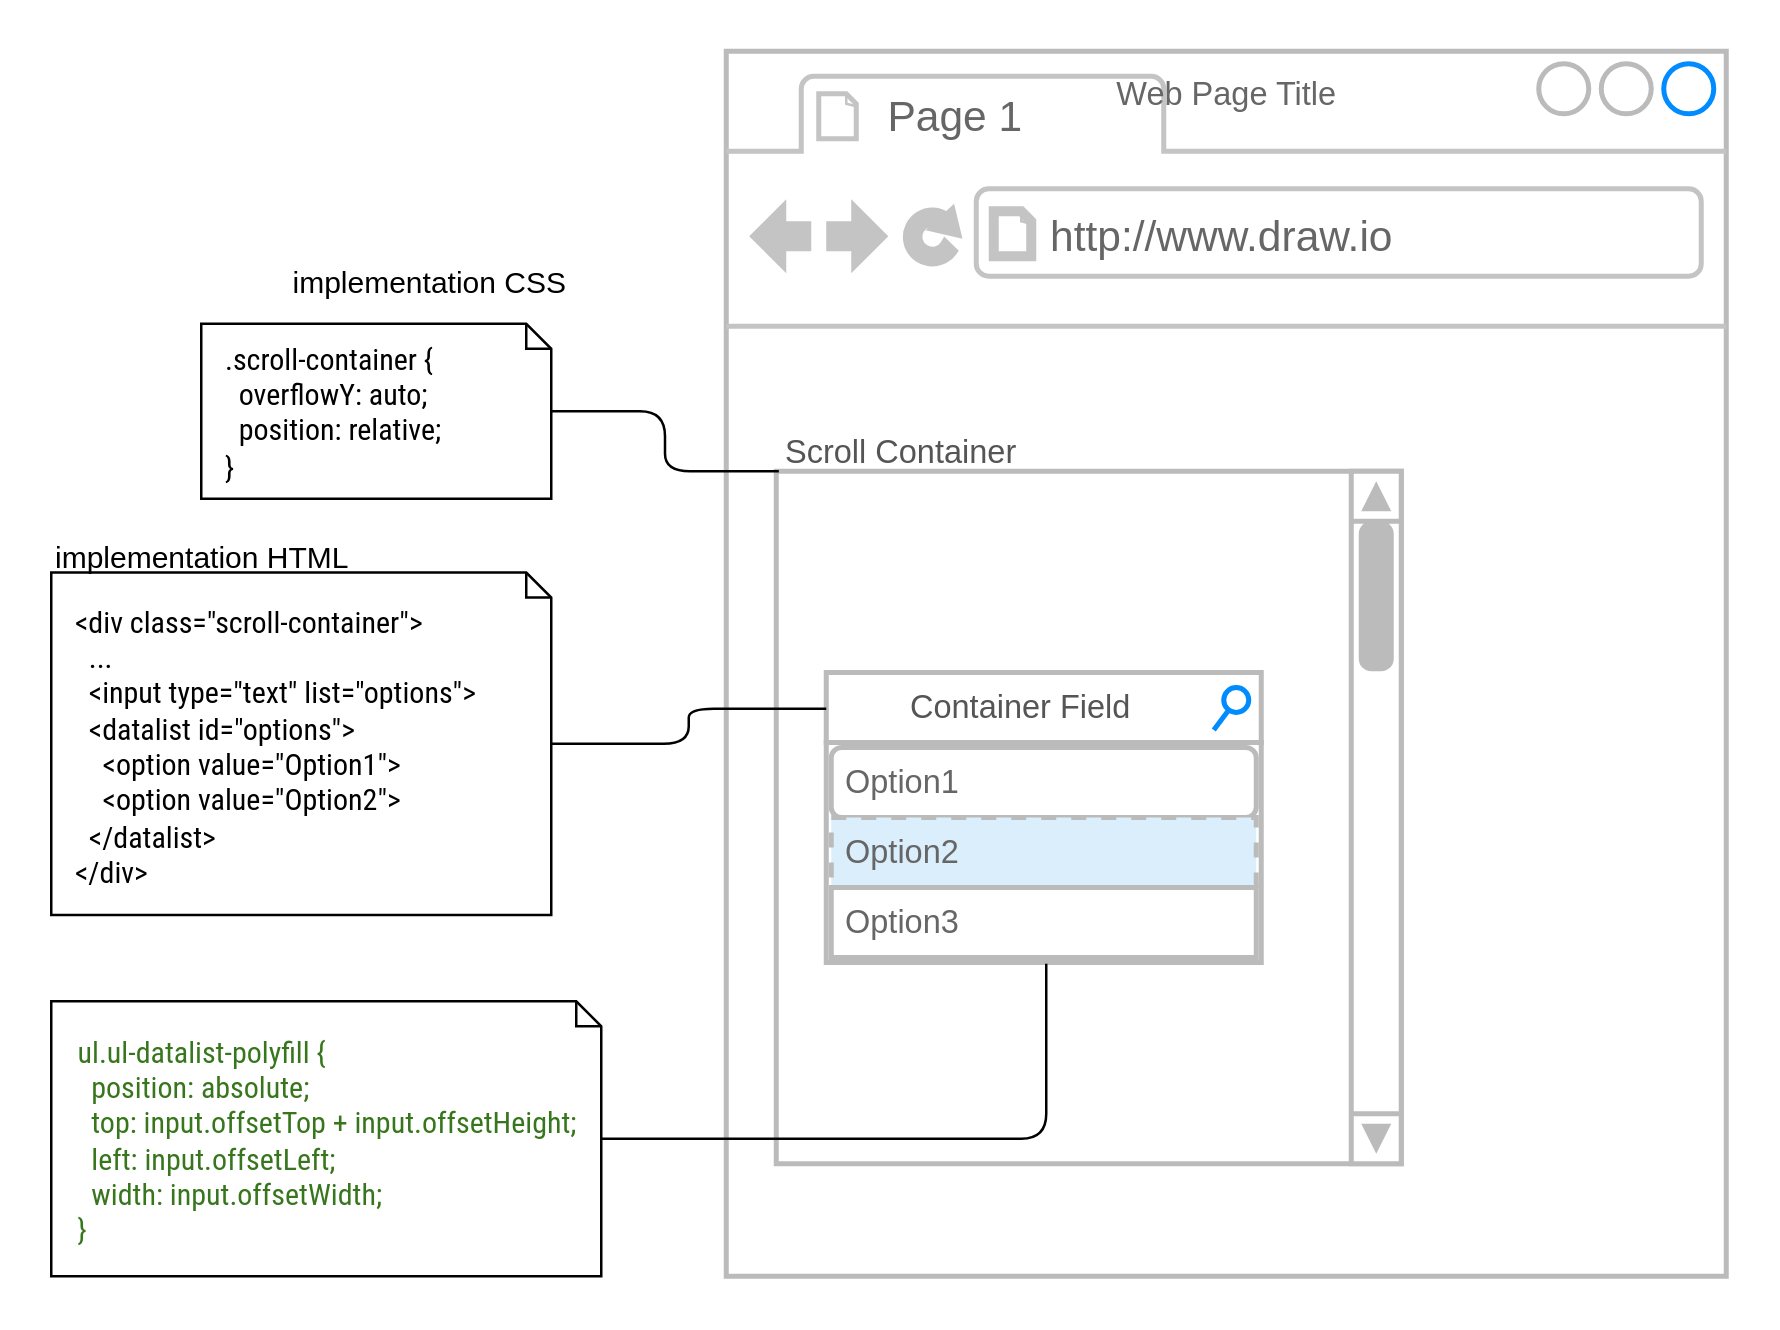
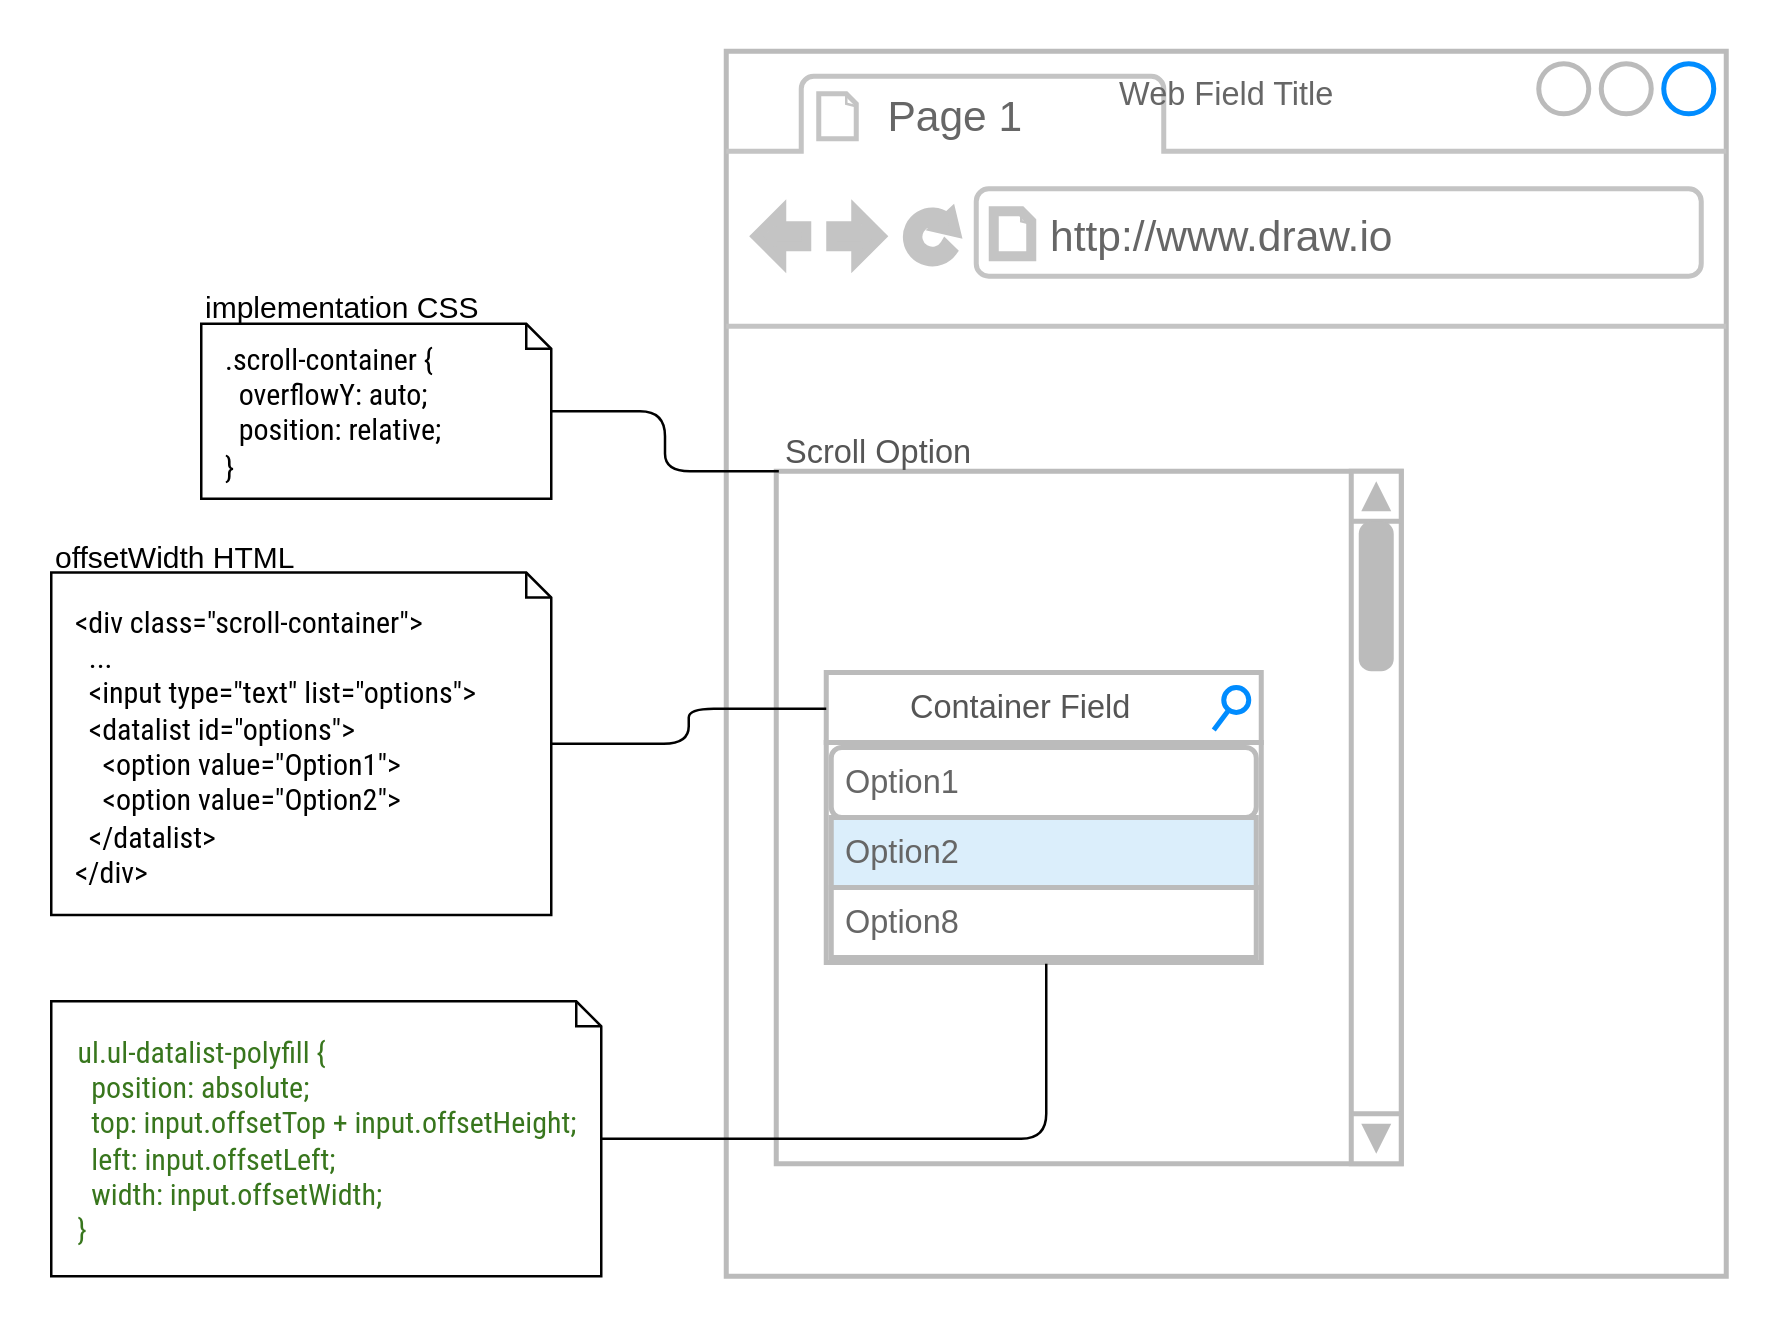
(953, 117) -> (953, 117)
(476, 281) -> (389, 306)
(905, 446) -> (880, 446)
(200, 556) -> (183, 556)
(1044, 853) -> (1044, 853)
(901, 922) -> (901, 922)
